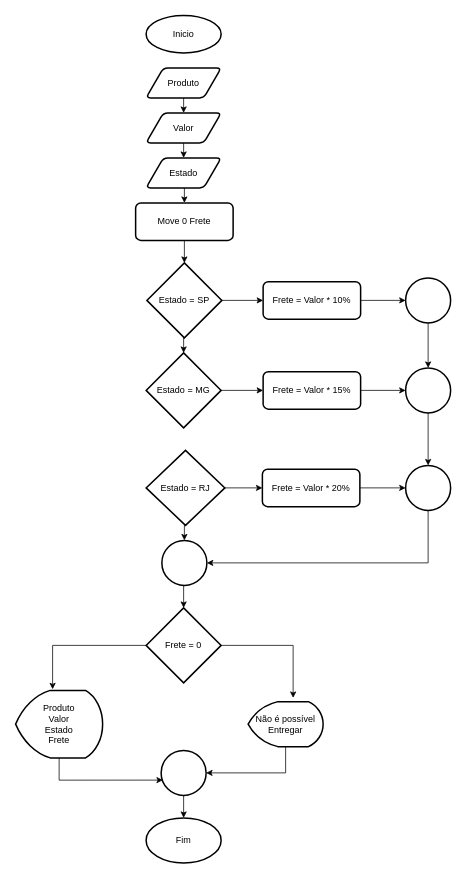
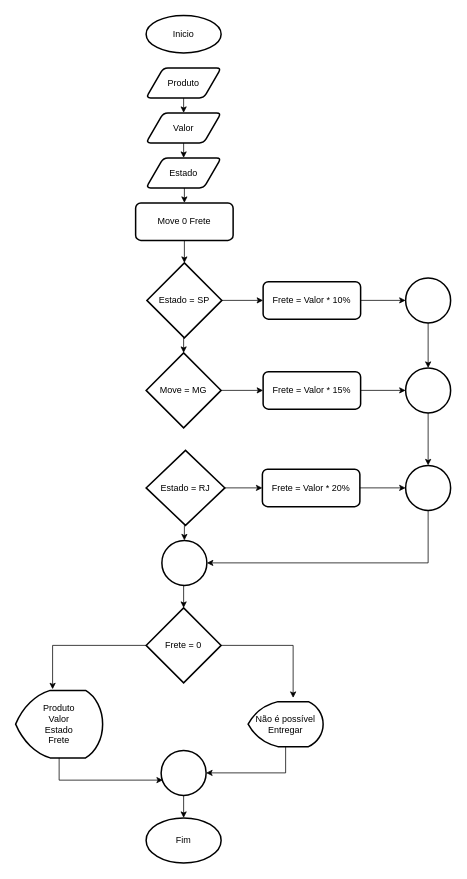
(183, 390) -> (183, 390)
